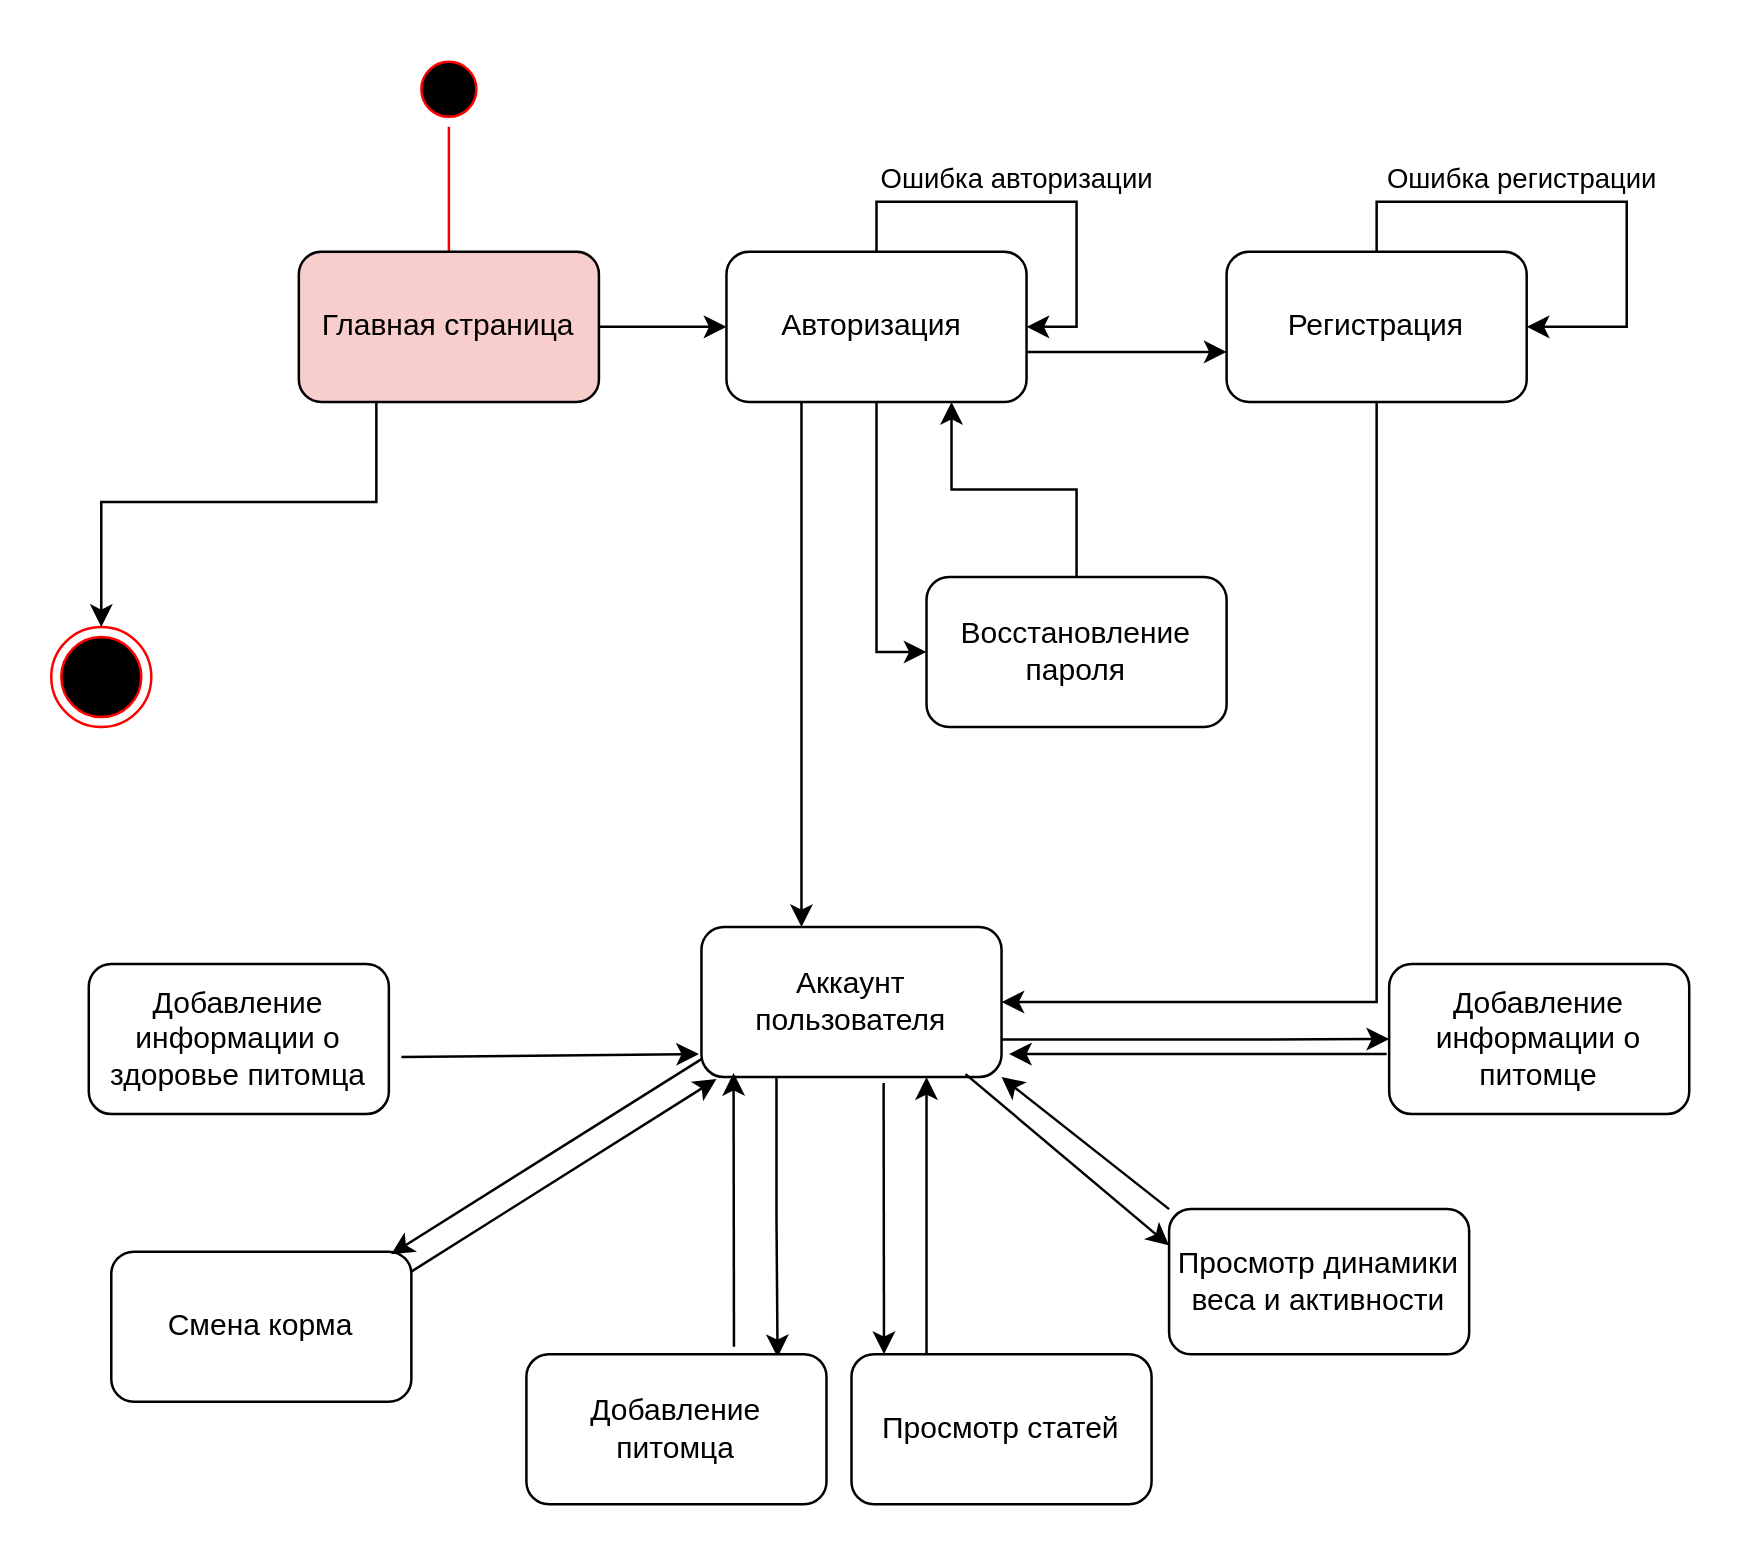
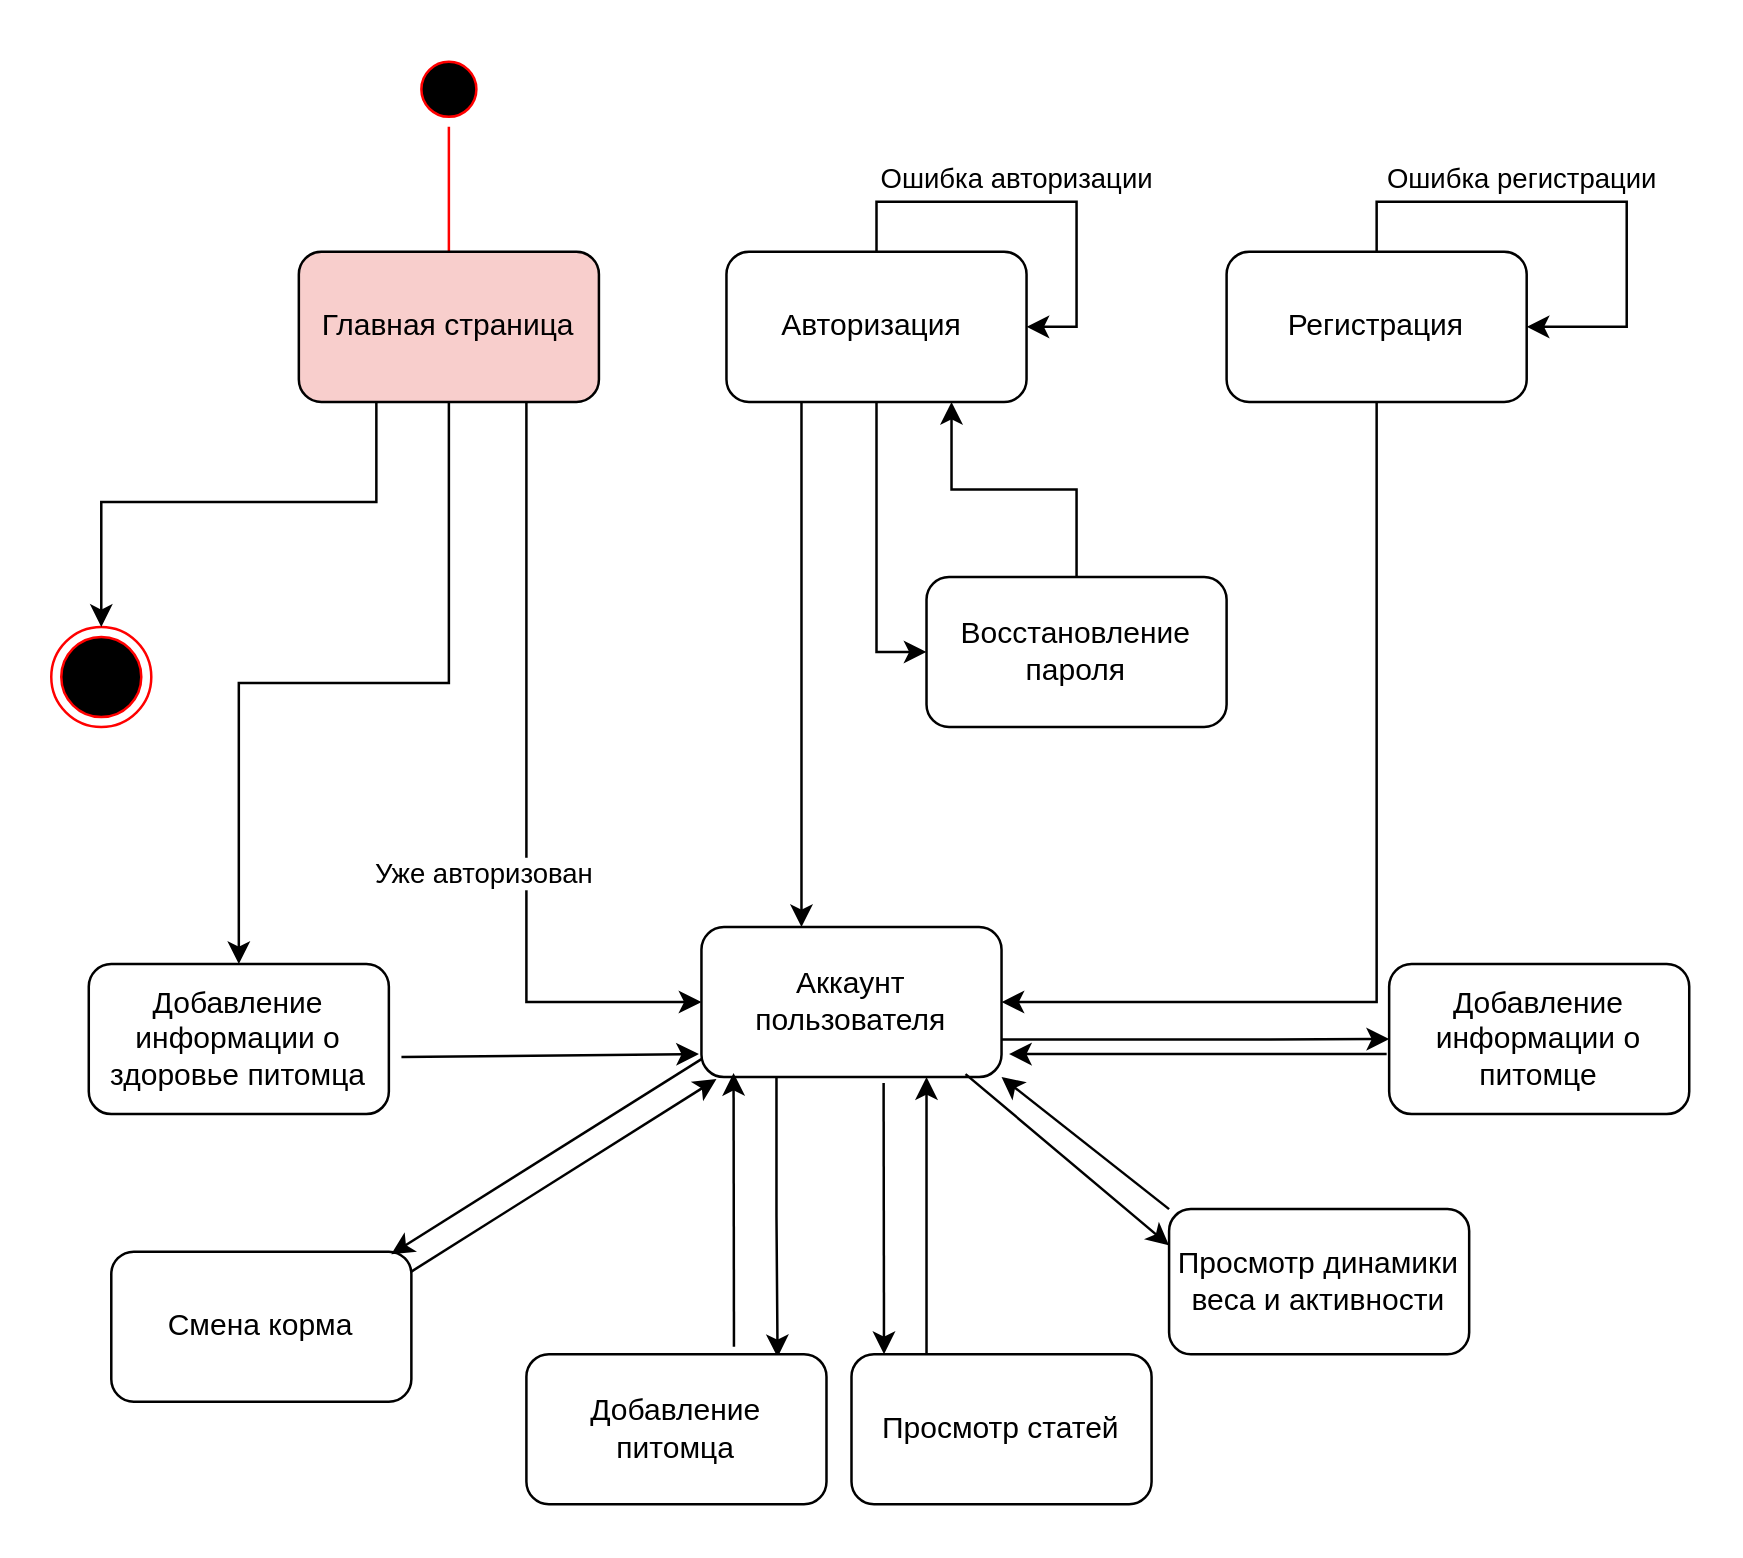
(654, 327) -> (352, 683)
(1118, 352) -> none
none -> (526, 781)
